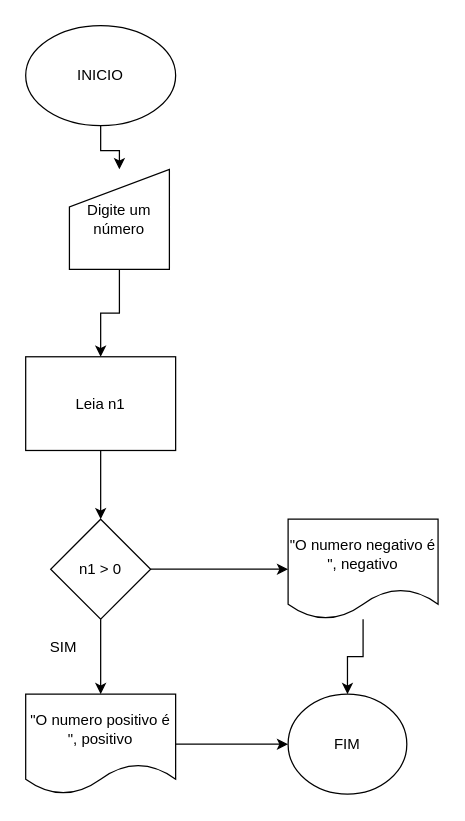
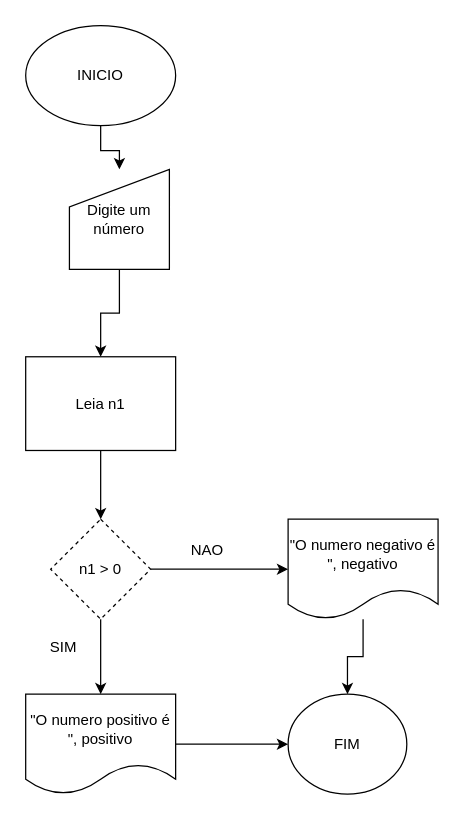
none -> (207, 551)
(101, 569) -> (101, 569)
